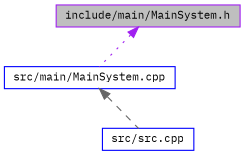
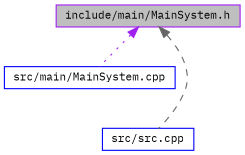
(123, 113) -> (187, 84)
